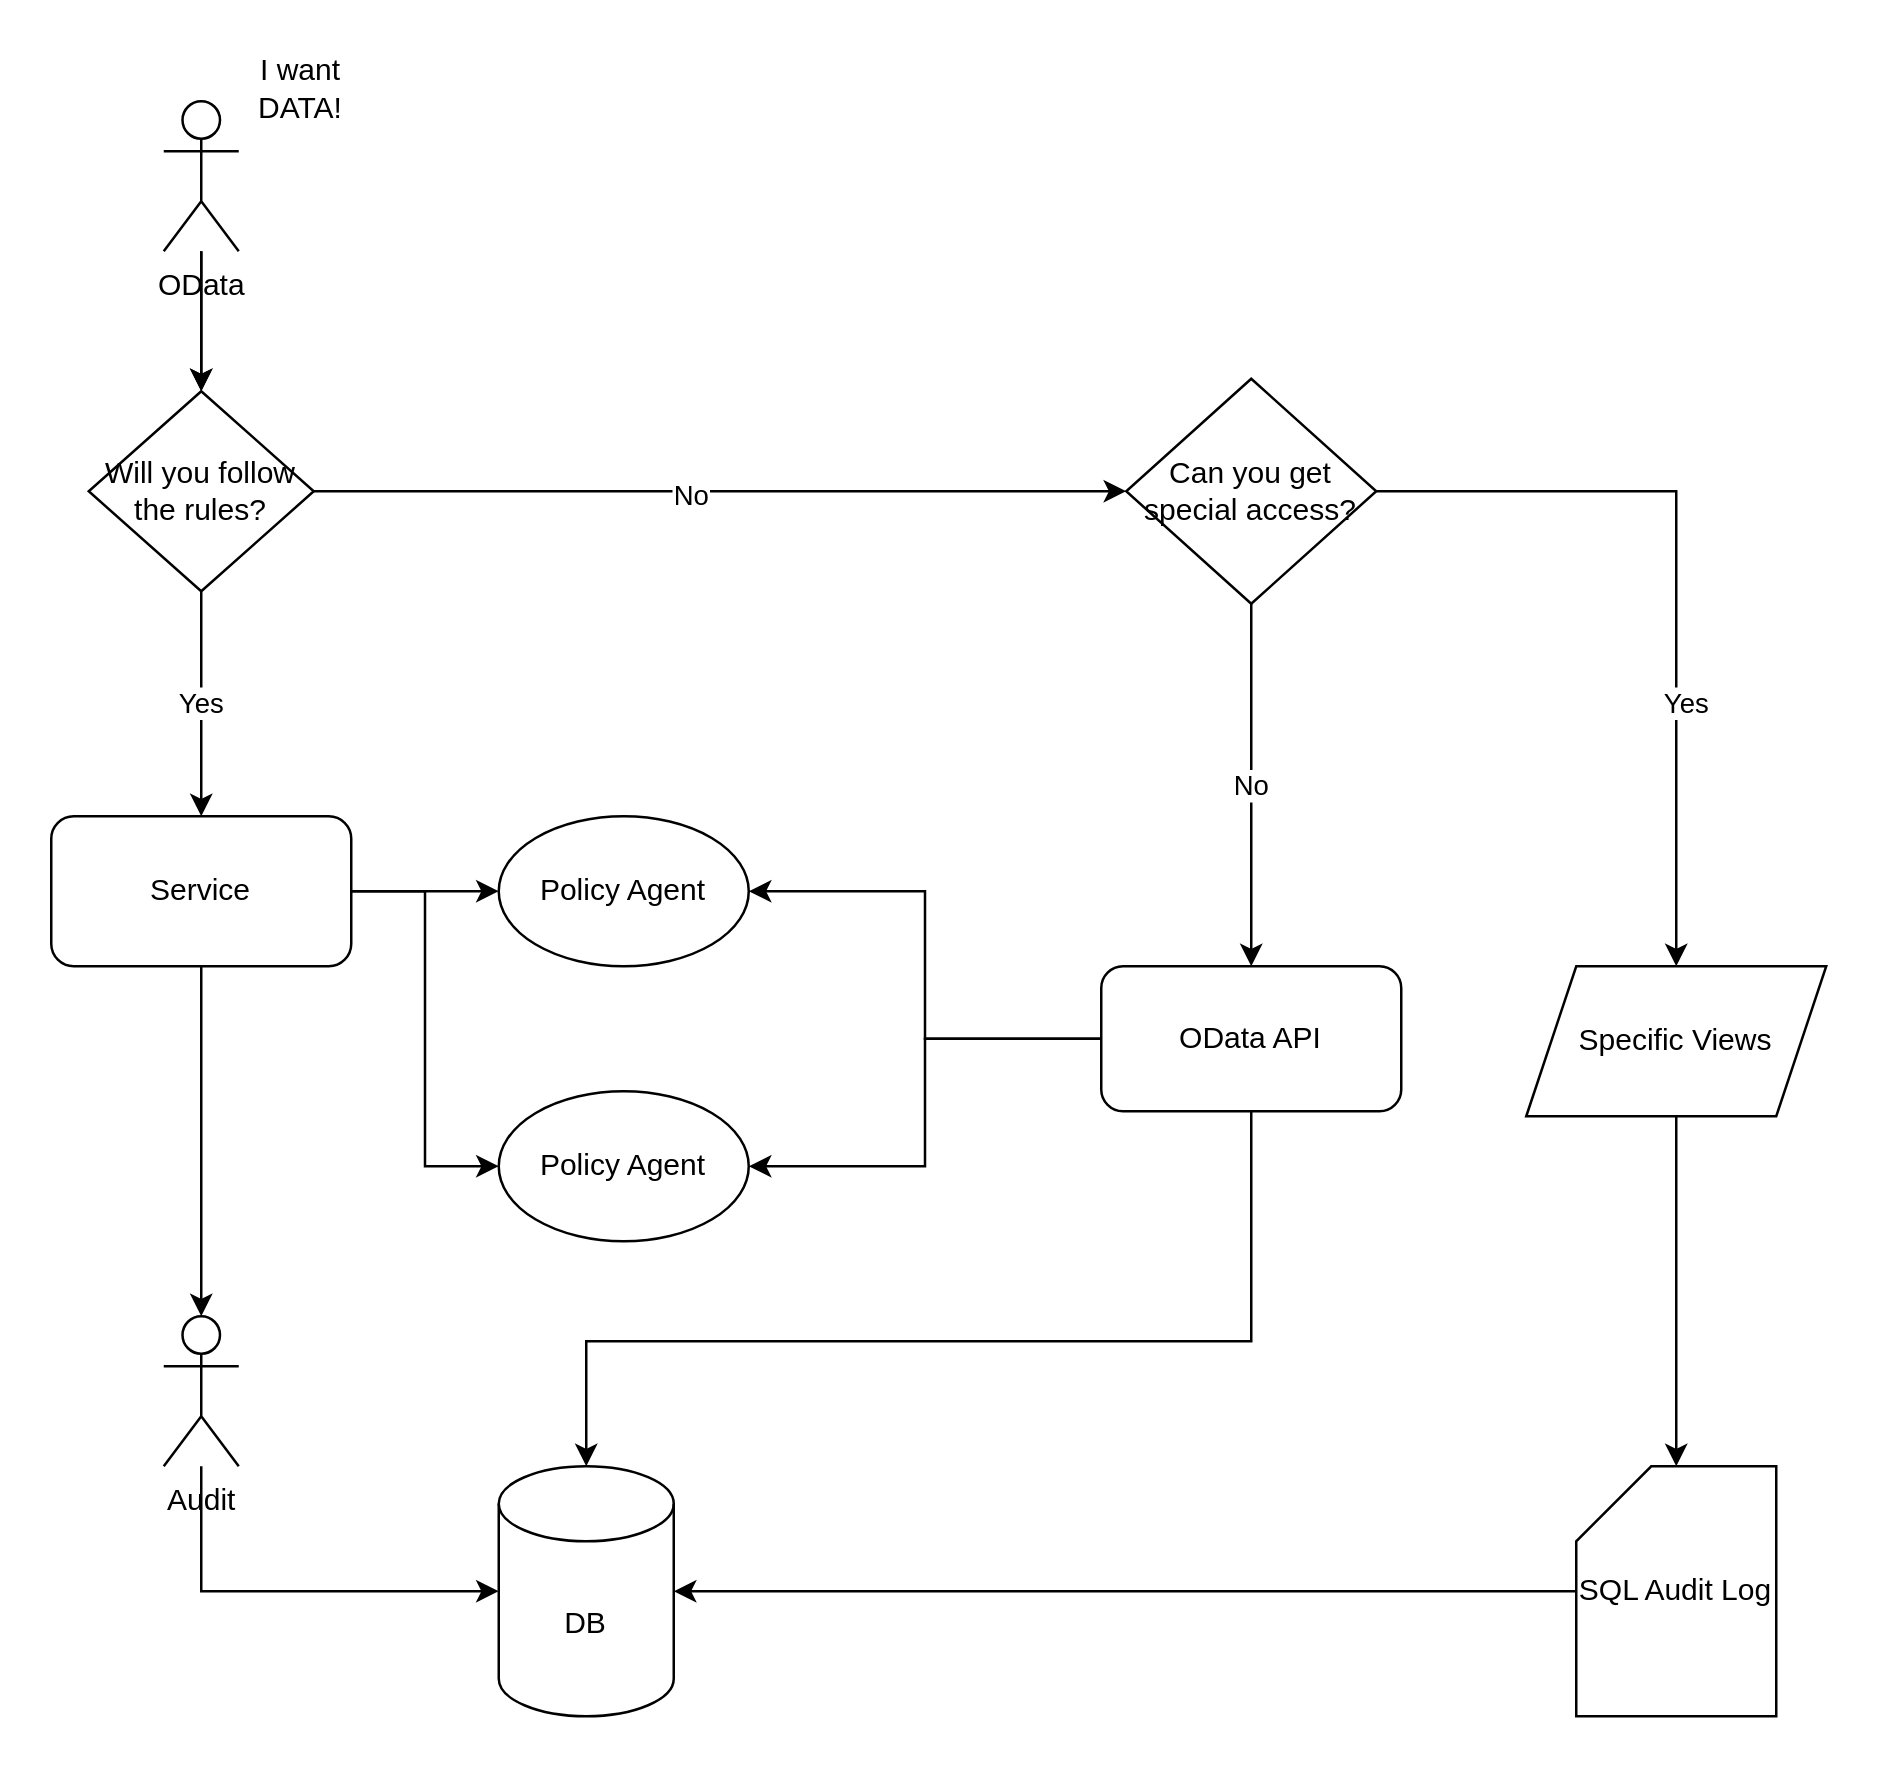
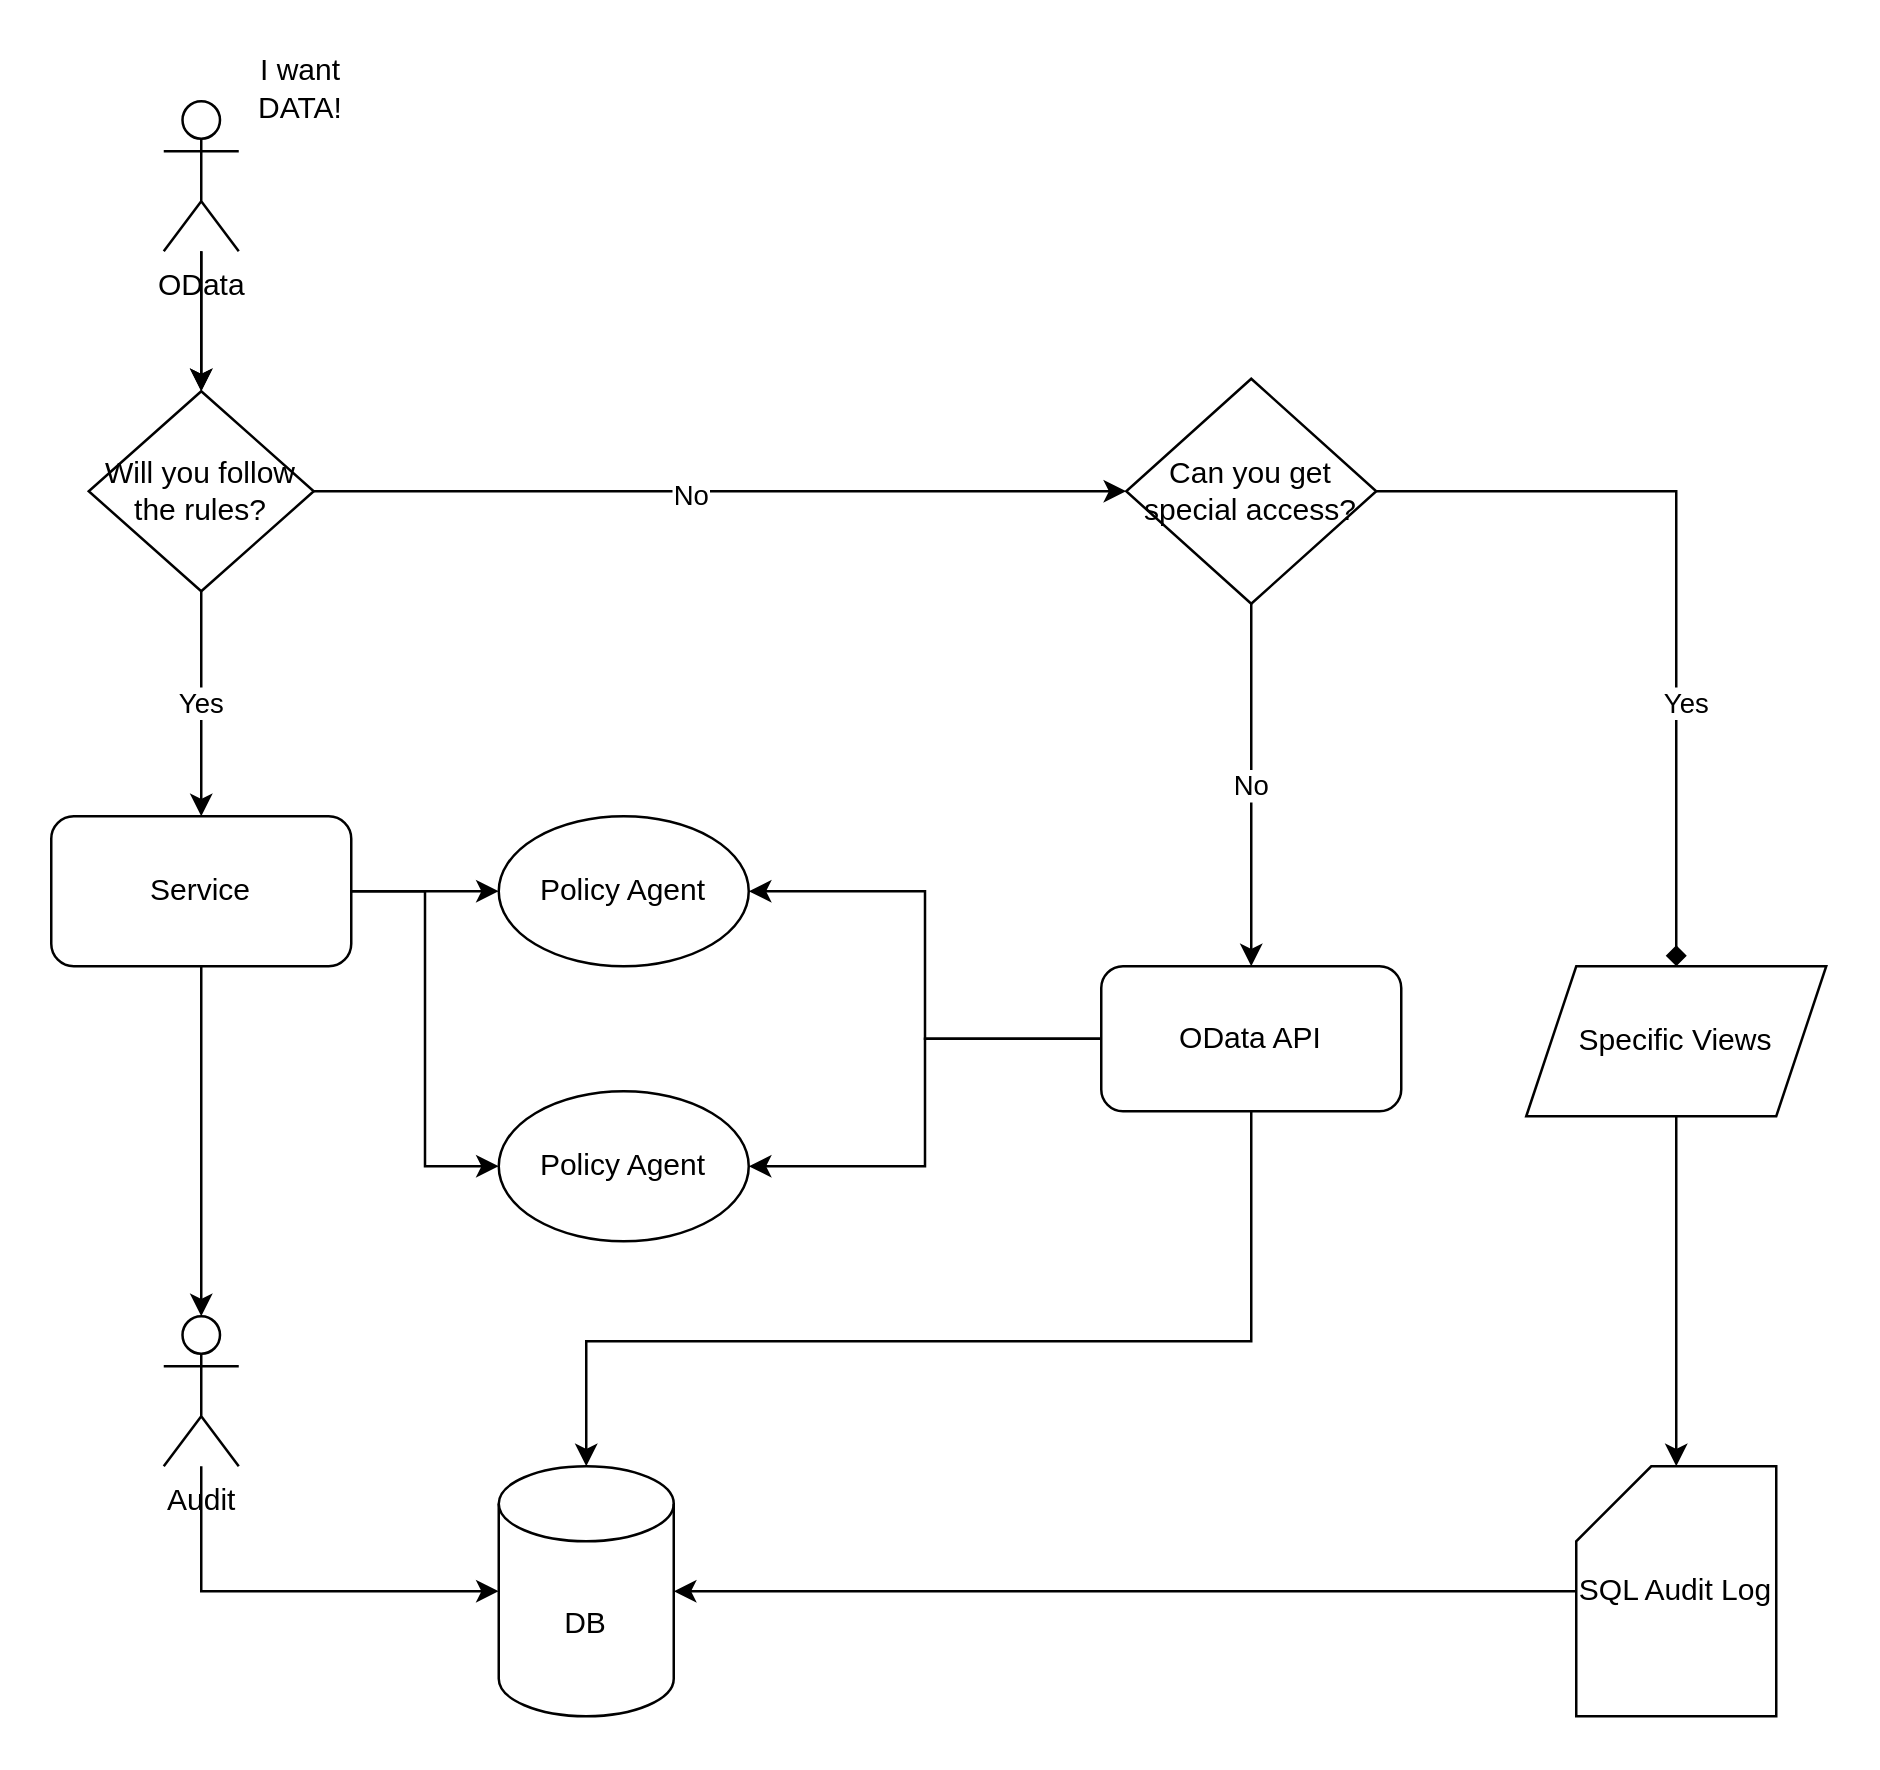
(1676, 947) -> (1676, 946)
